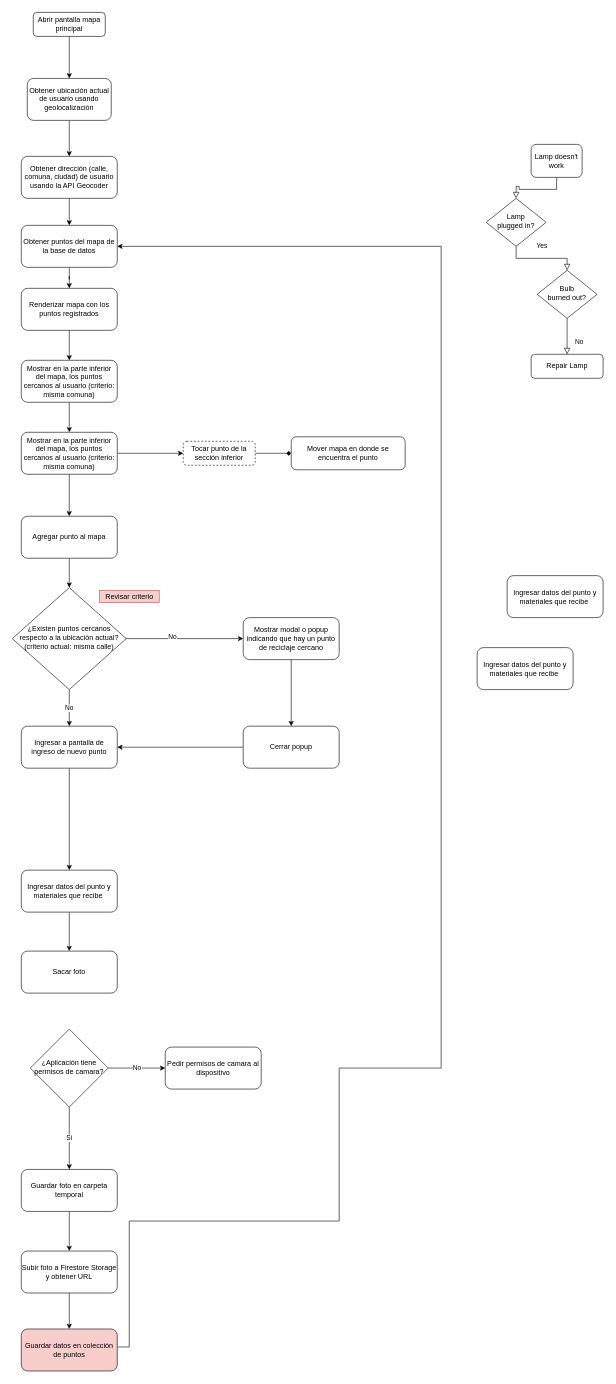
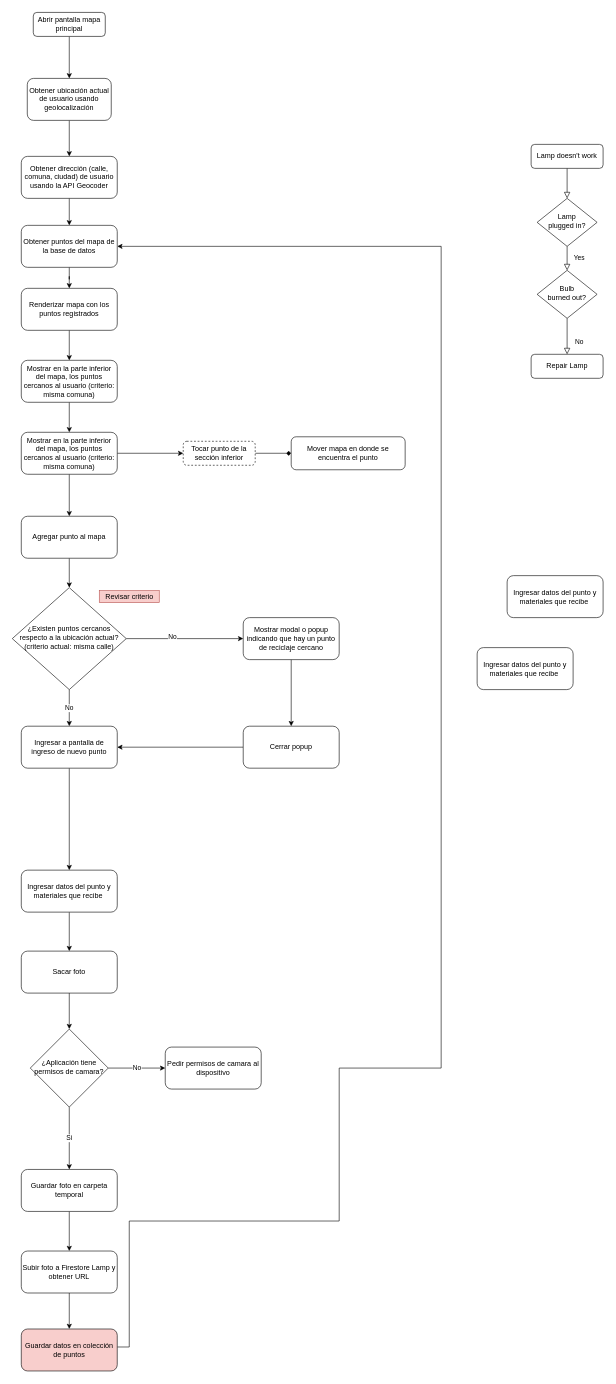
(557, 161) -> (567, 156)
(516, 222) -> (567, 222)
none -> (69, 1023)
(69, 1272) -> (69, 1272)
